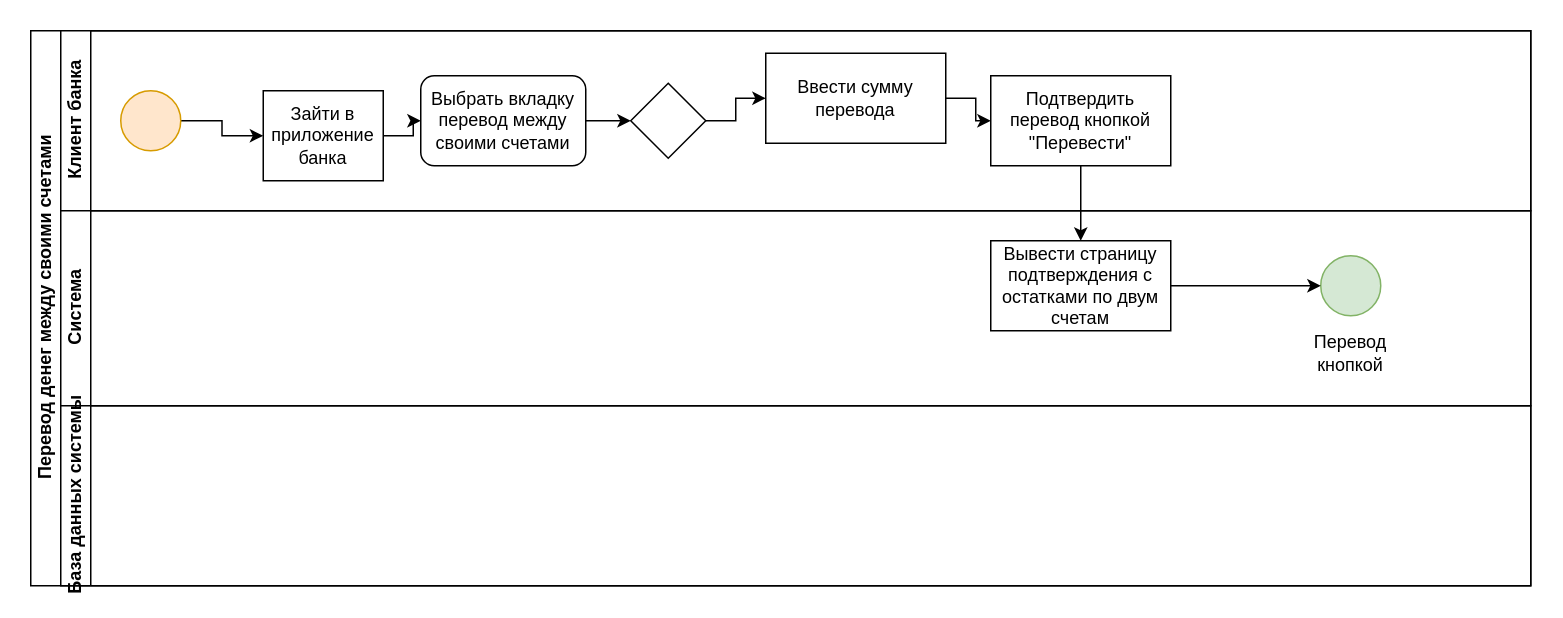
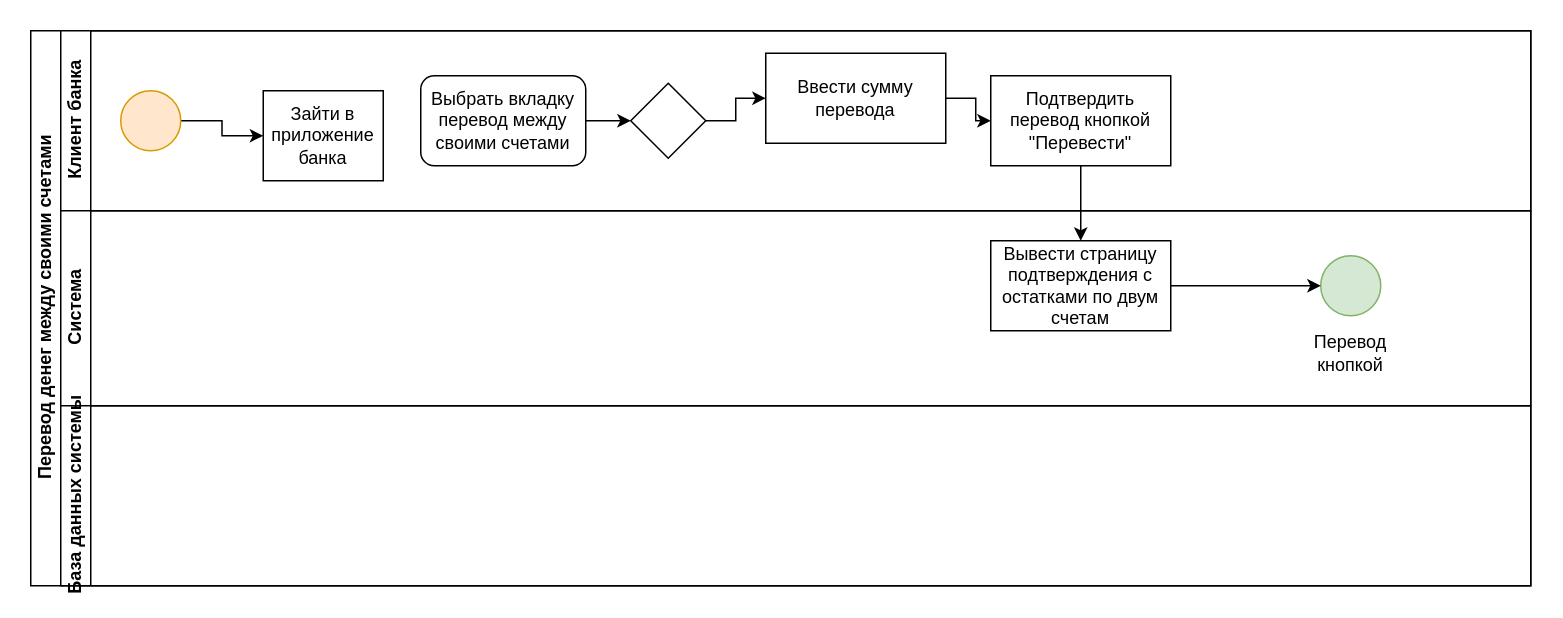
(406, 136) -> none
